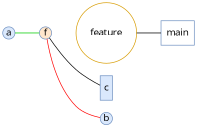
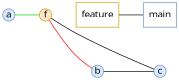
(46, 33) -> (46, 15)
(106, 33) -> (97, 15)
none -> (129, 71)
(106, 88) -> (160, 71)
